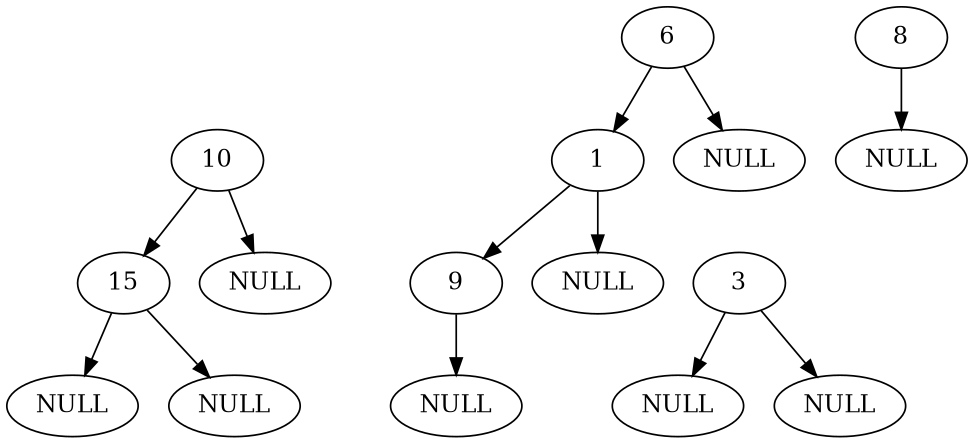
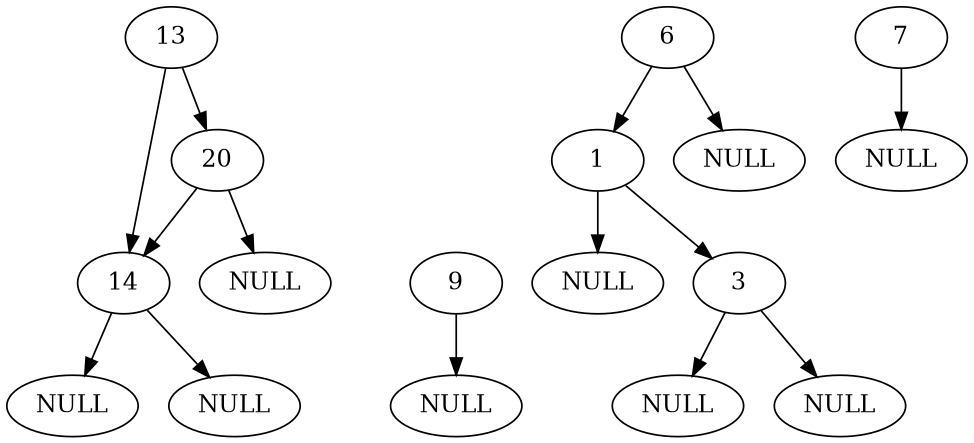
none -> (171, 38)
(901, 38) -> (901, 38)
(217, 160) -> (217, 160)
(533, 216) -> (662, 216)
(124, 283) -> (124, 283)
